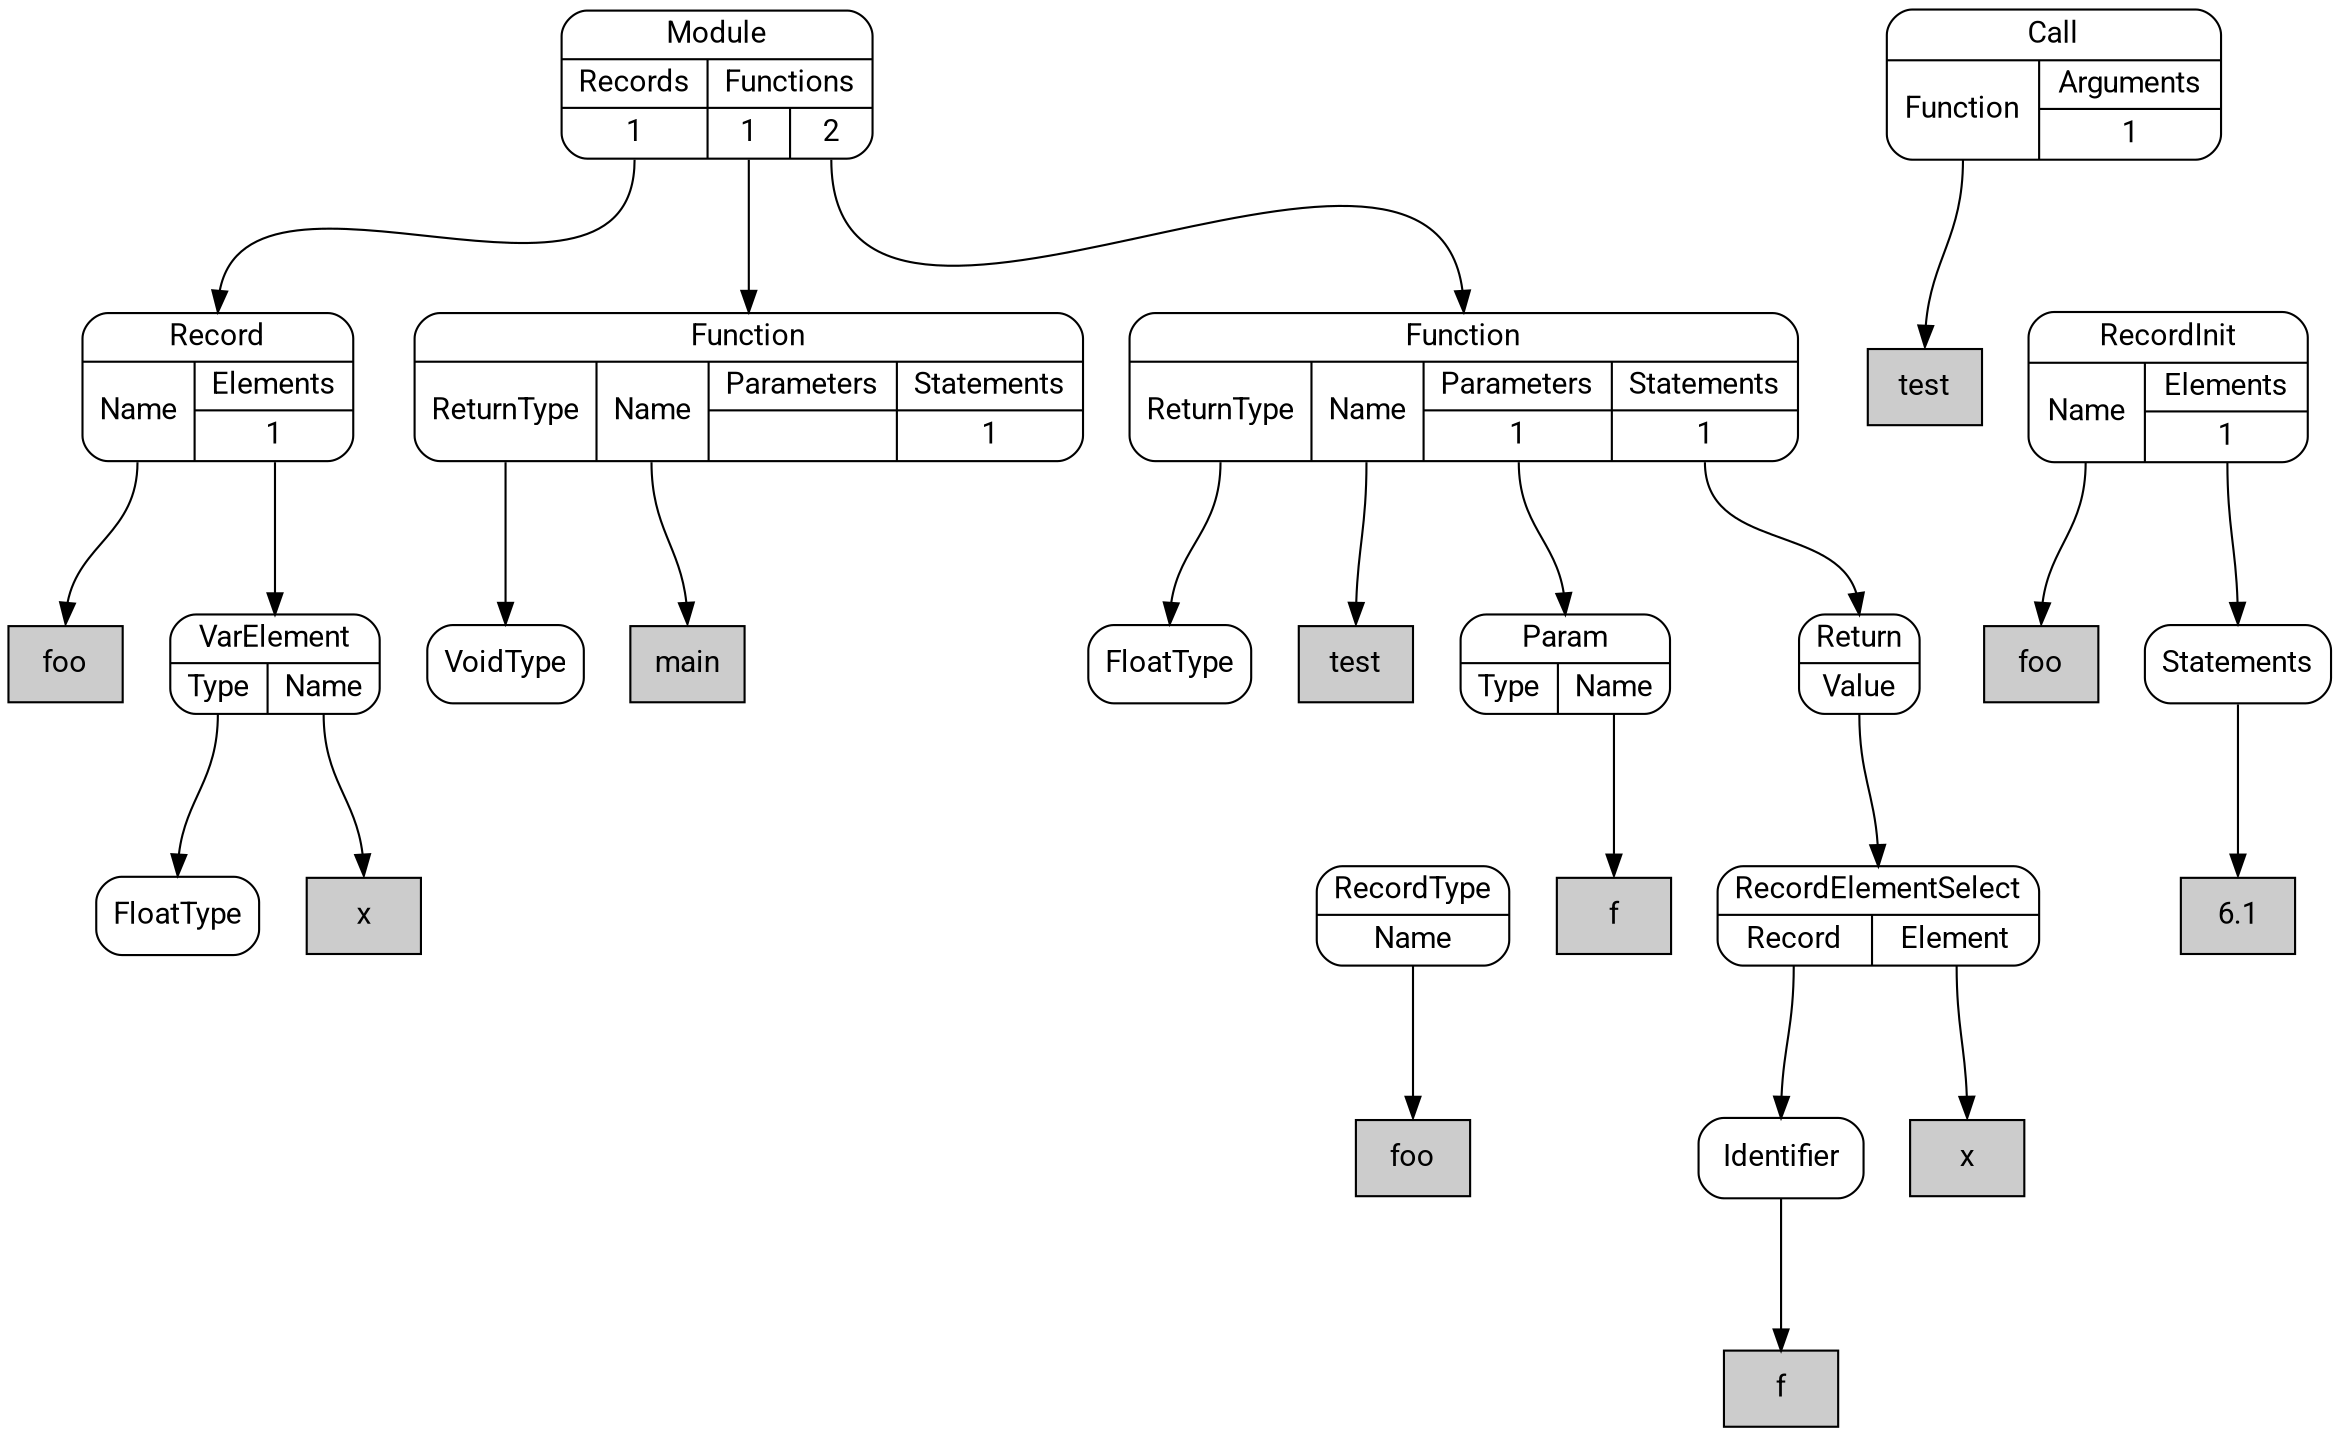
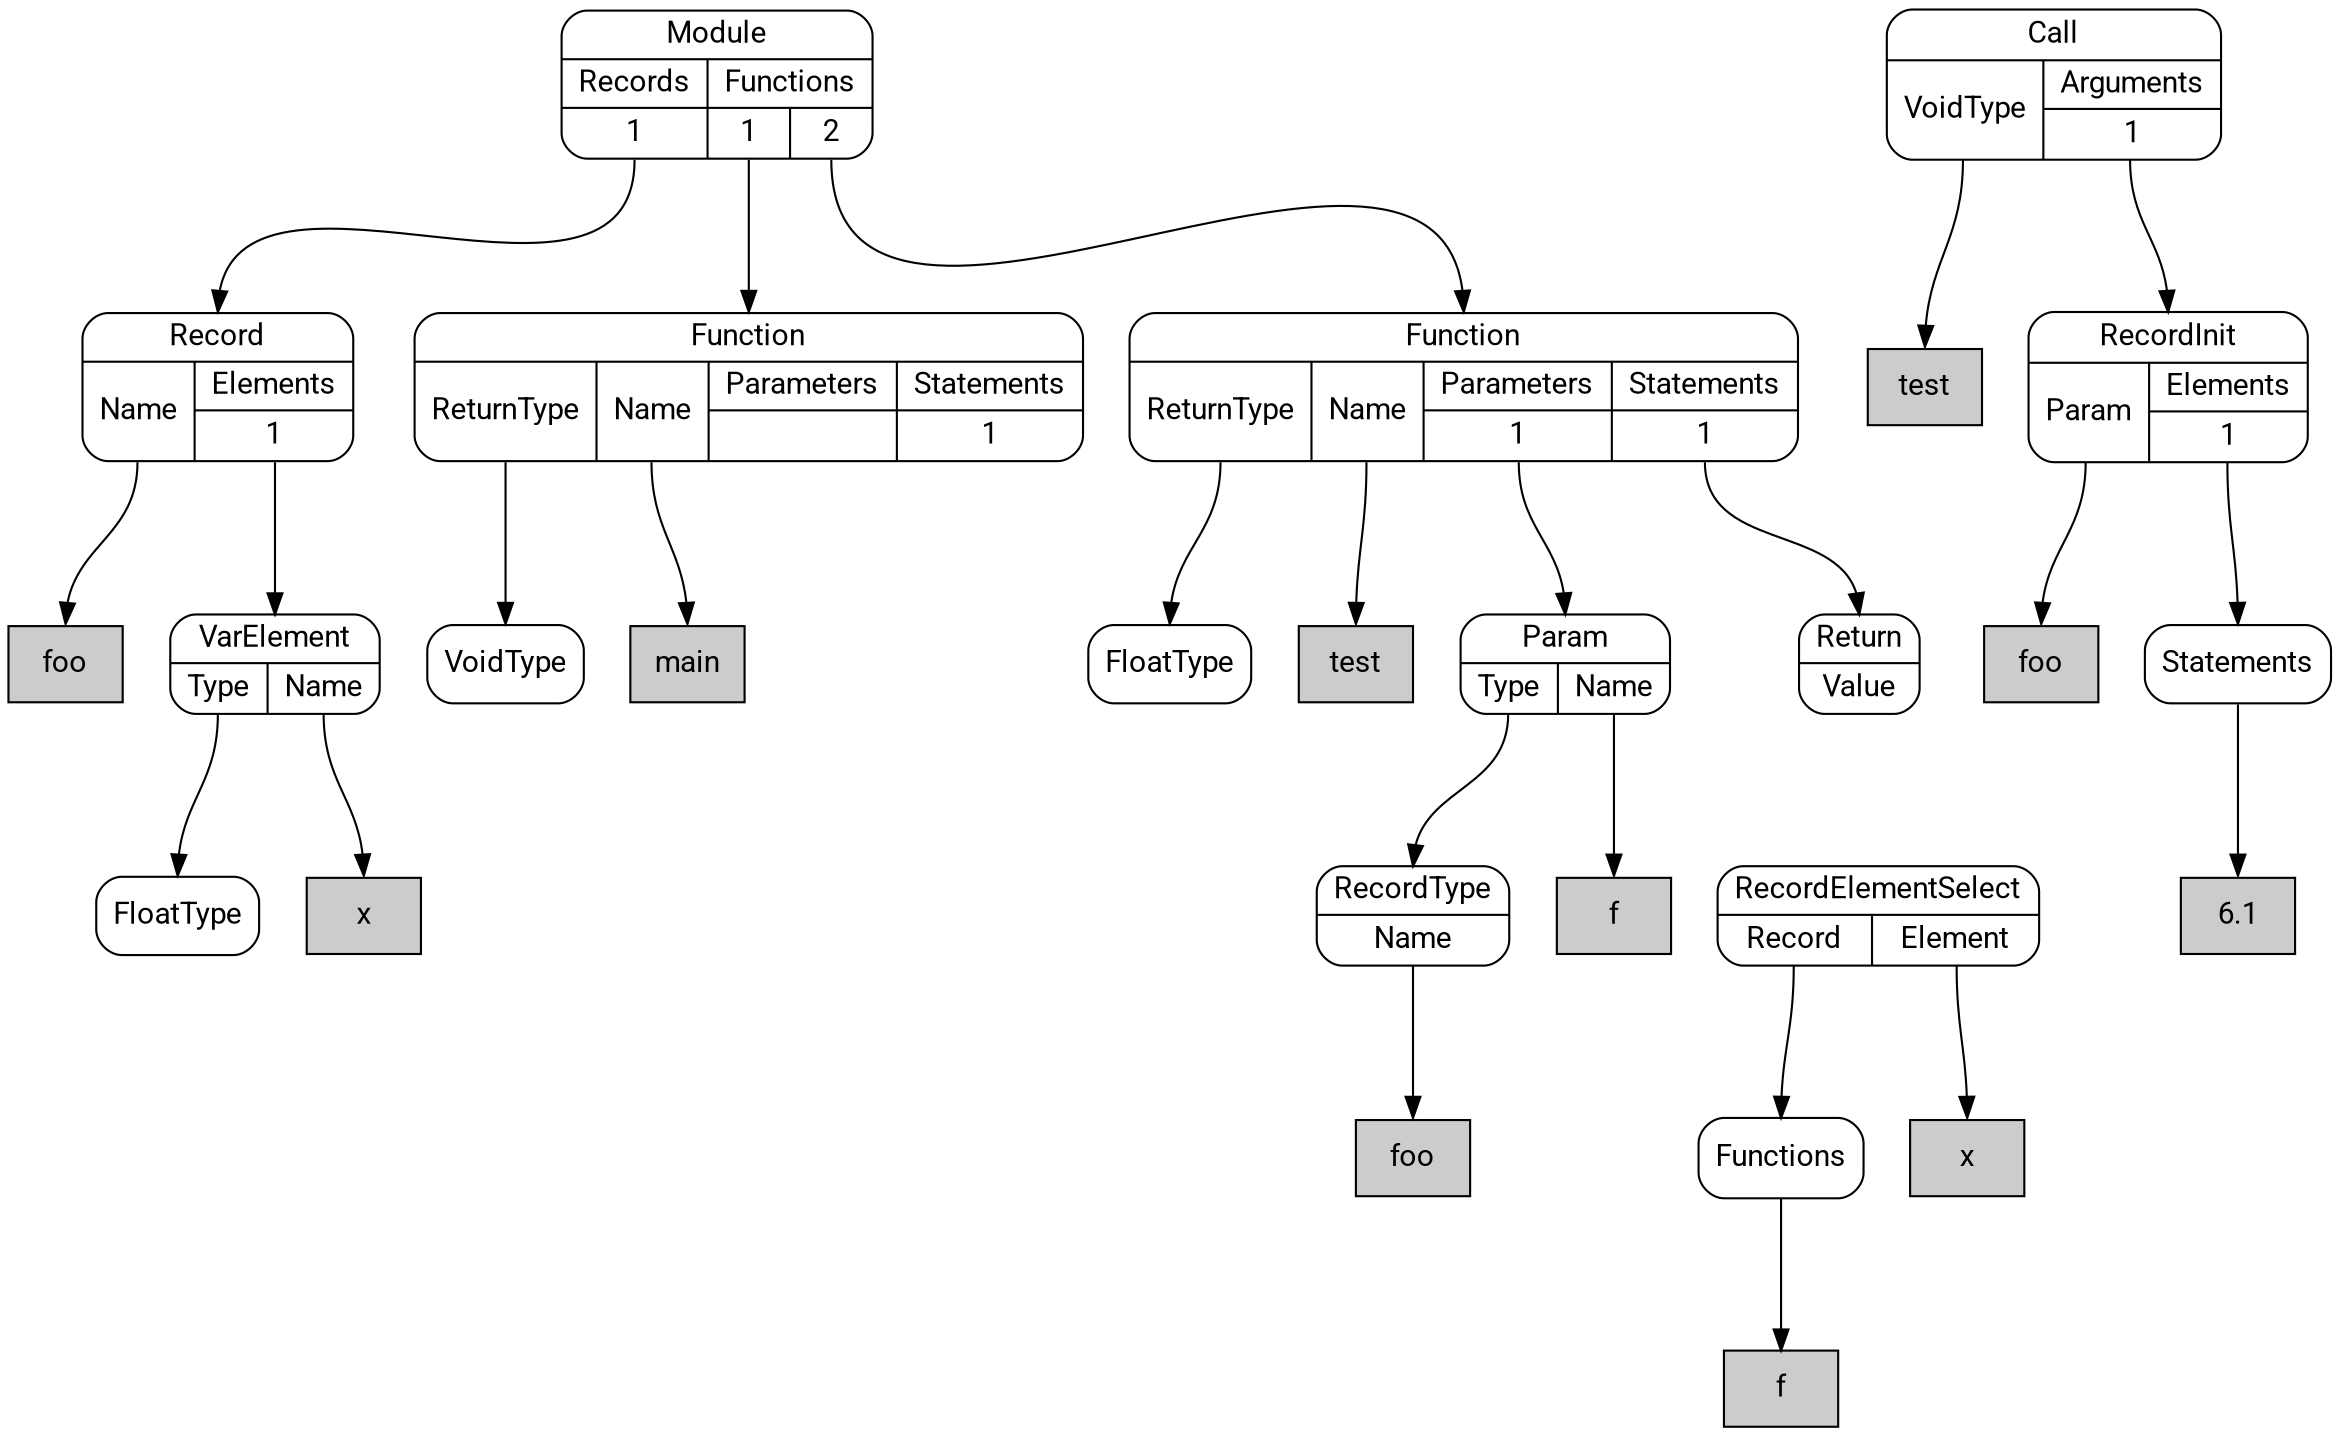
(1963, 109) -> (1965, 109)
none -> (2145, 226)
(2087, 411) -> (2089, 411)
(1867, 780) -> none
none -> (1469, 784)
(1781, 1158) -> (1781, 1158)
